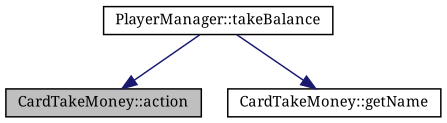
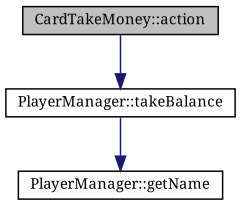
(167, 58) -> (120, 54)
(334, 103) -> (120, 185)
